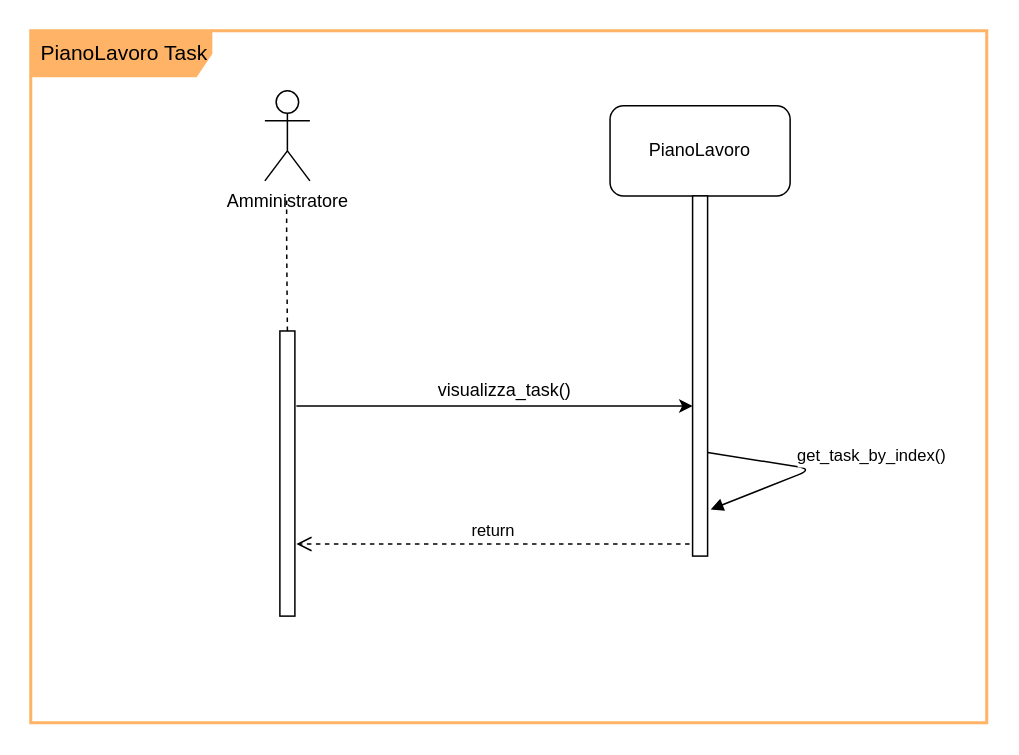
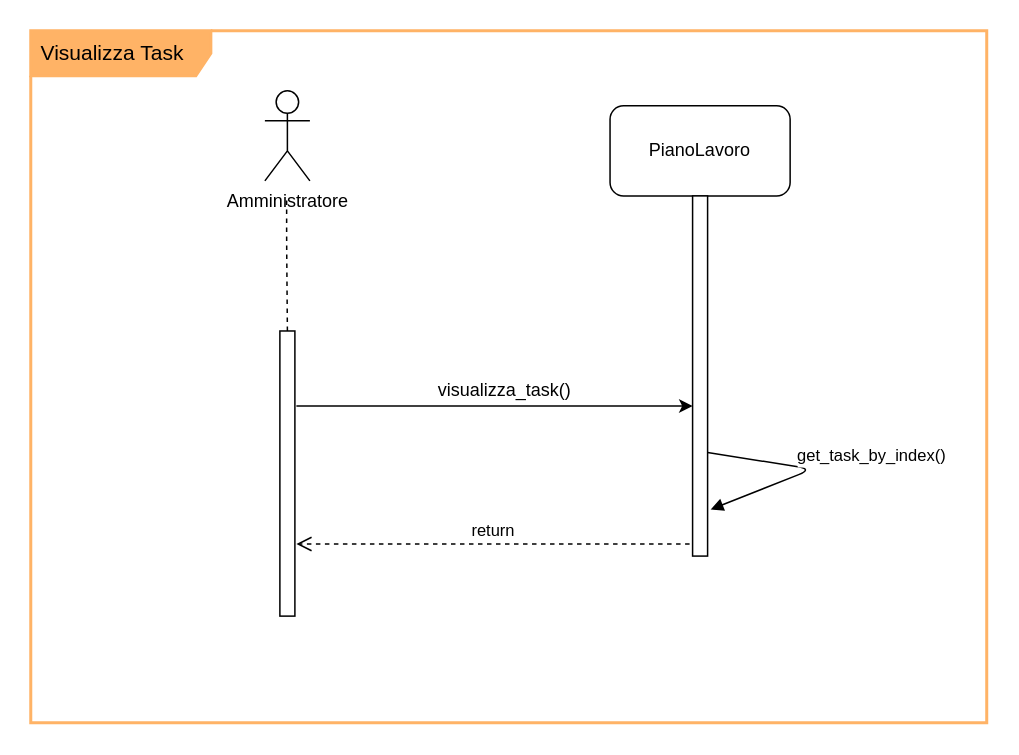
(117, 53) -> (107, 53)
